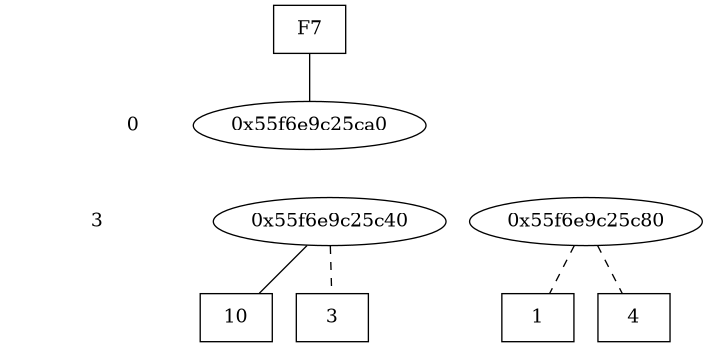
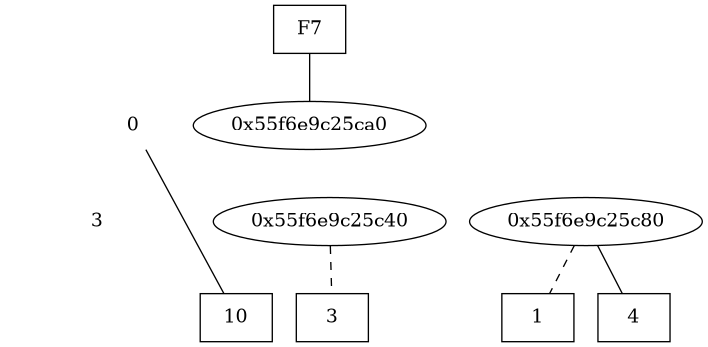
(283, 269) -> (185, 222)
(610, 269) -> (610, 269)
